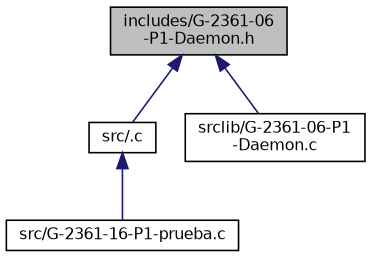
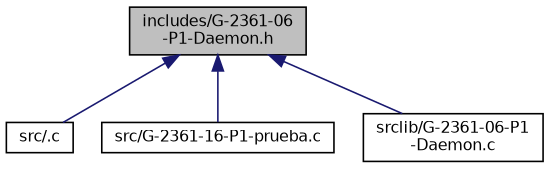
(122, 195) -> (218, 97)
